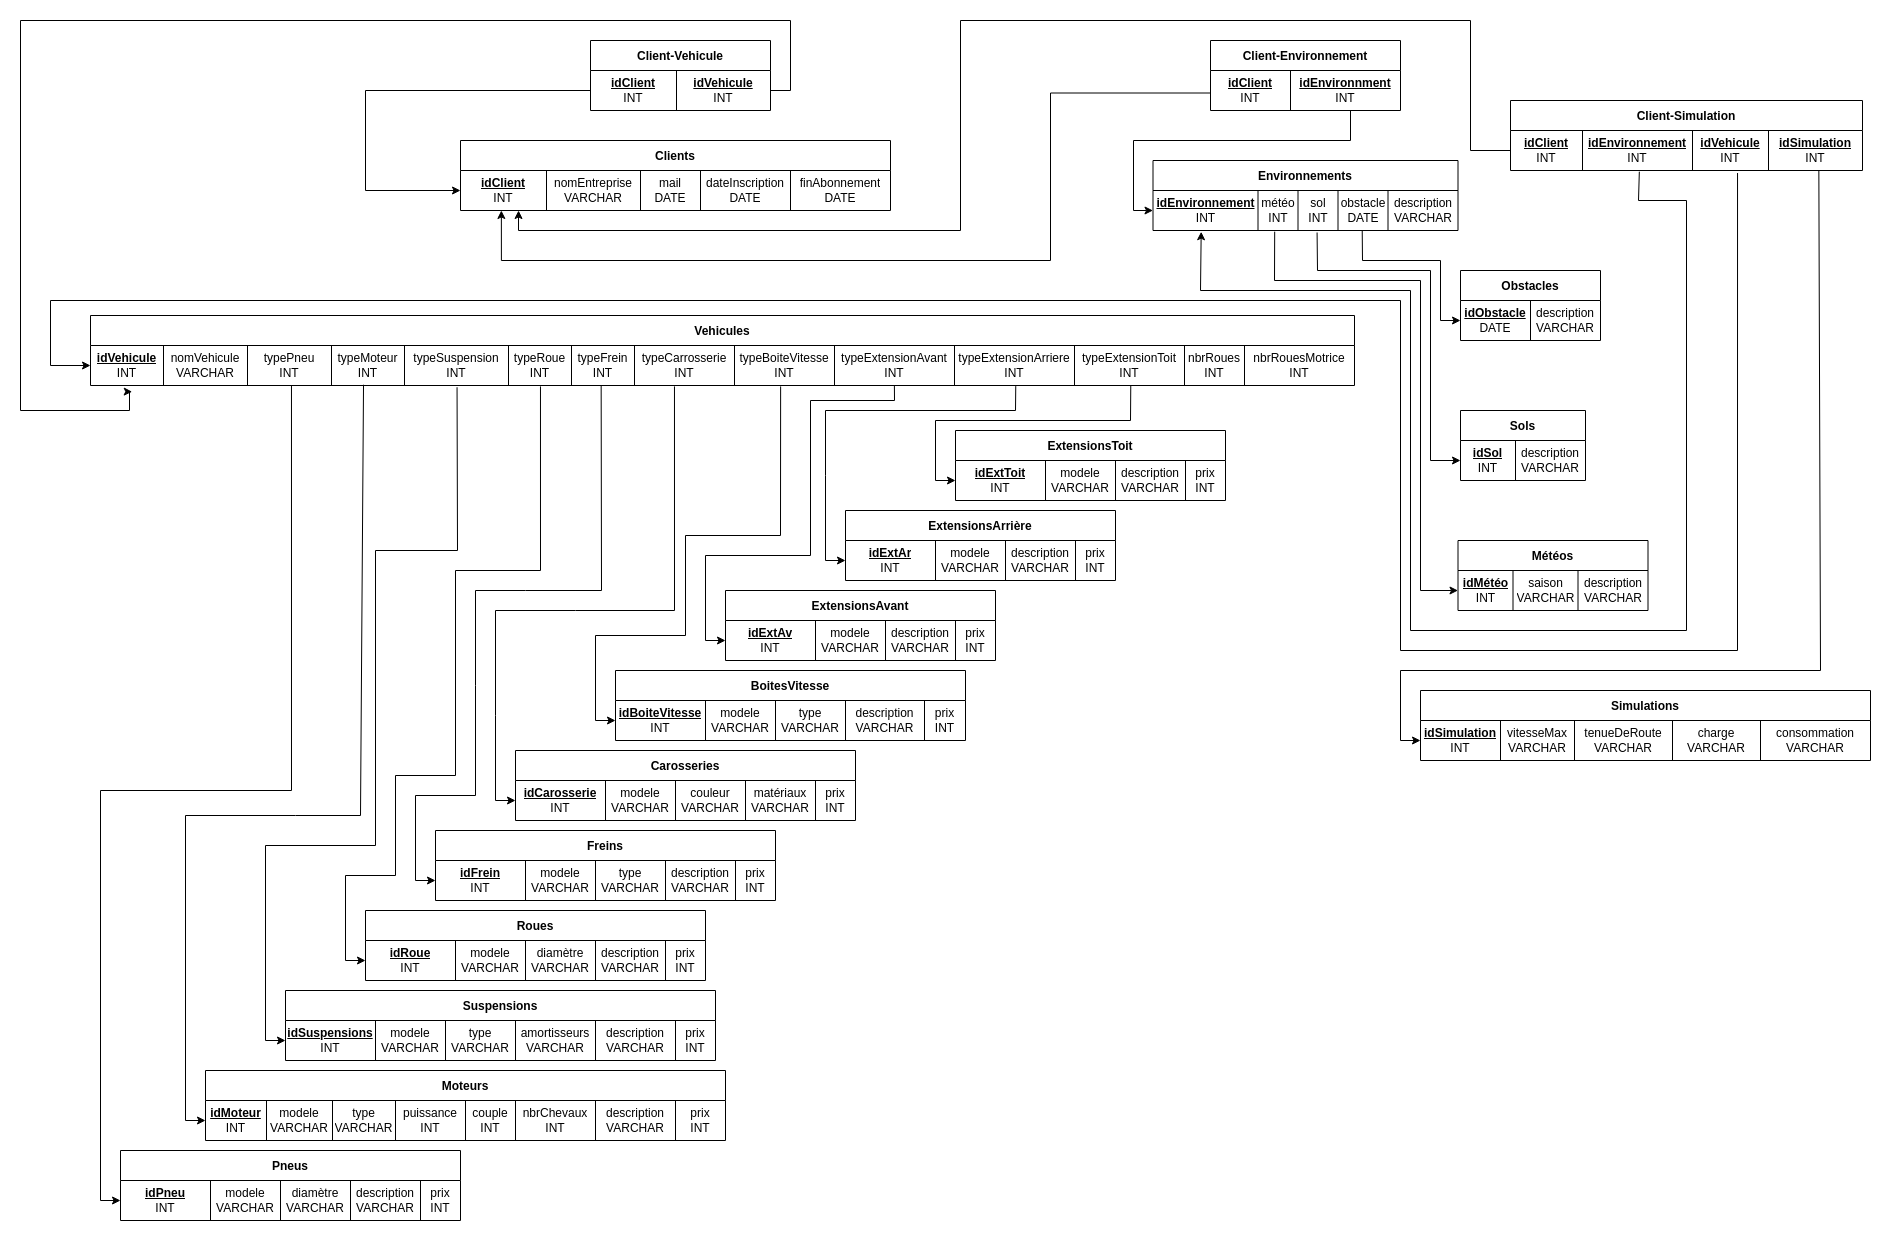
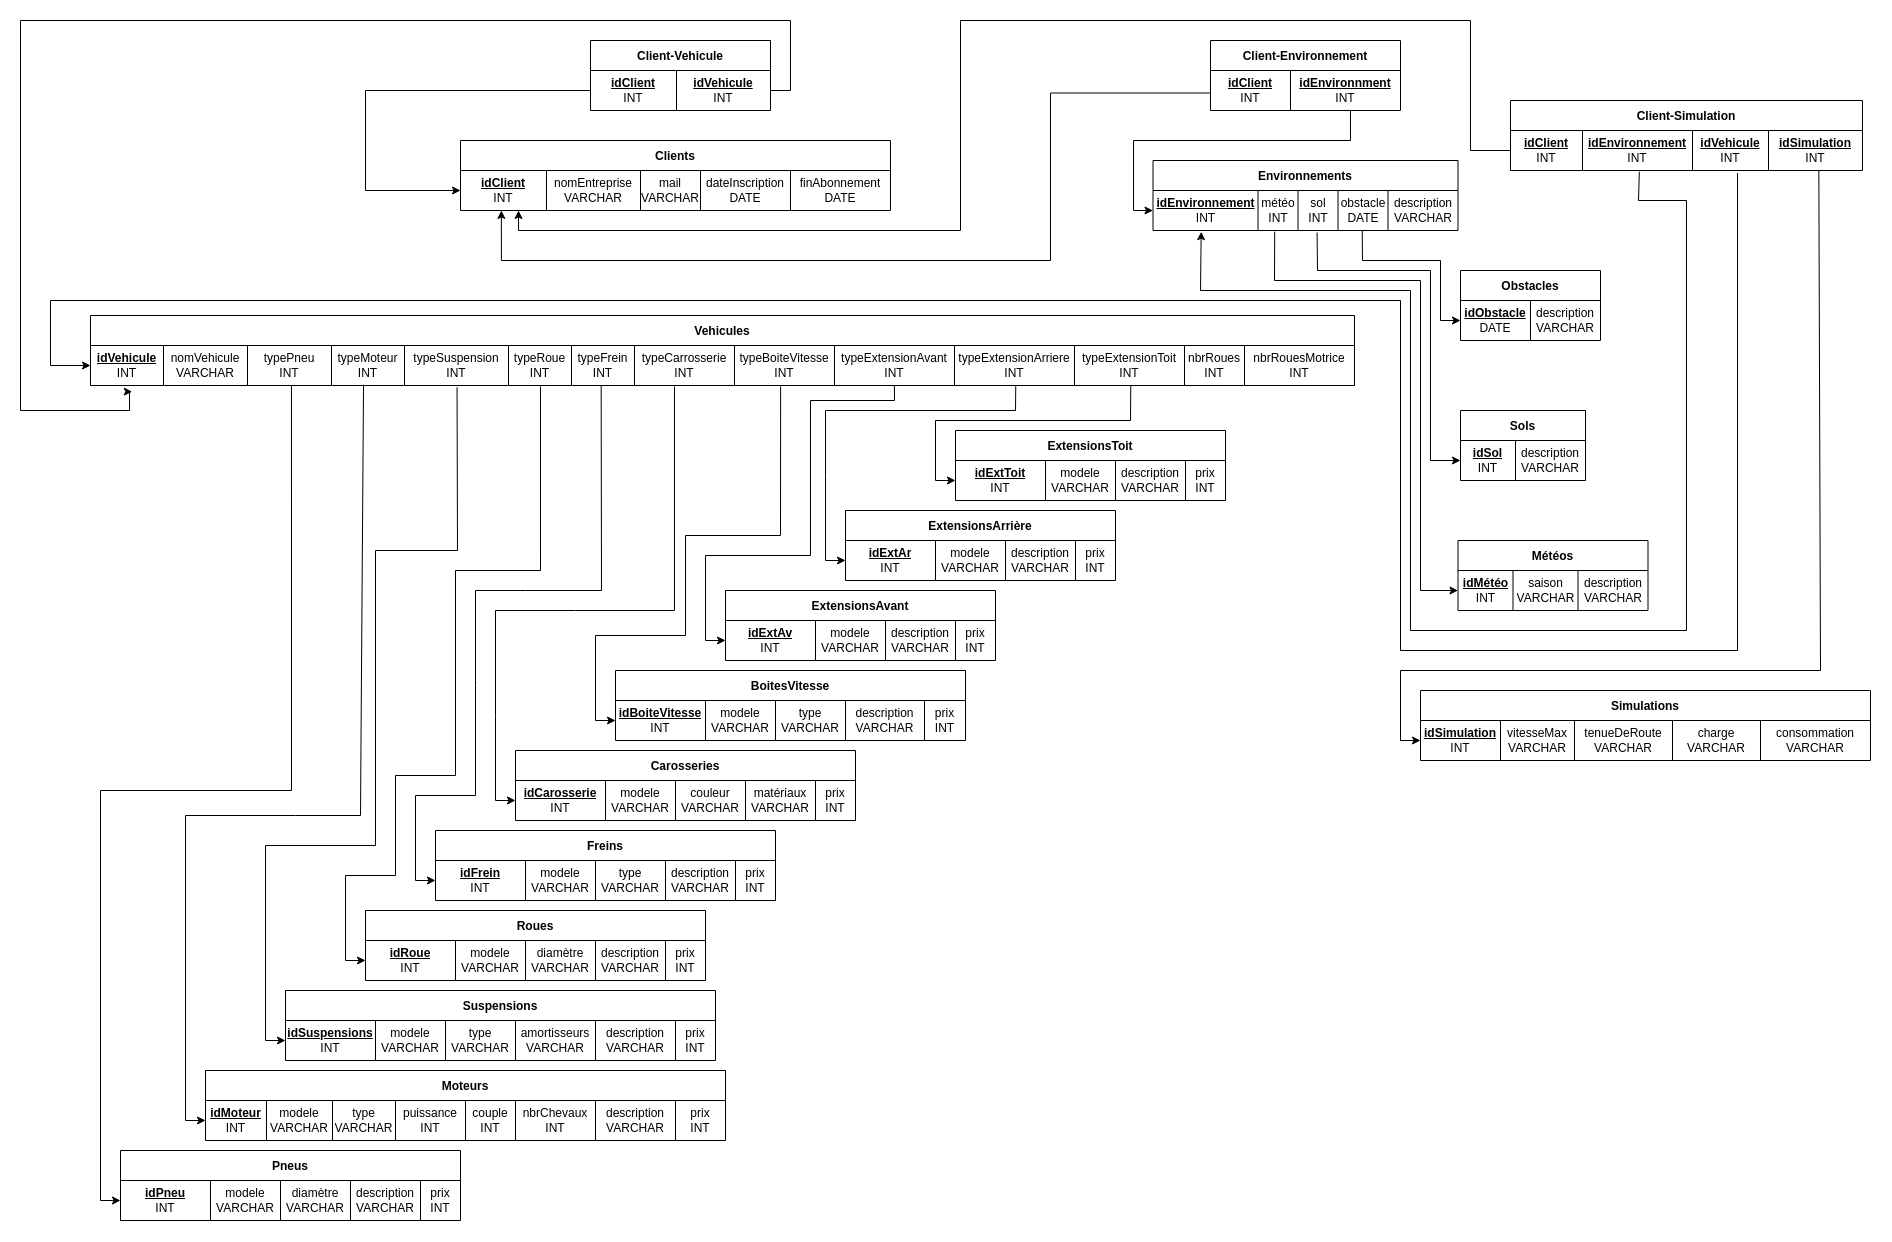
(671, 191) -> (671, 191)
